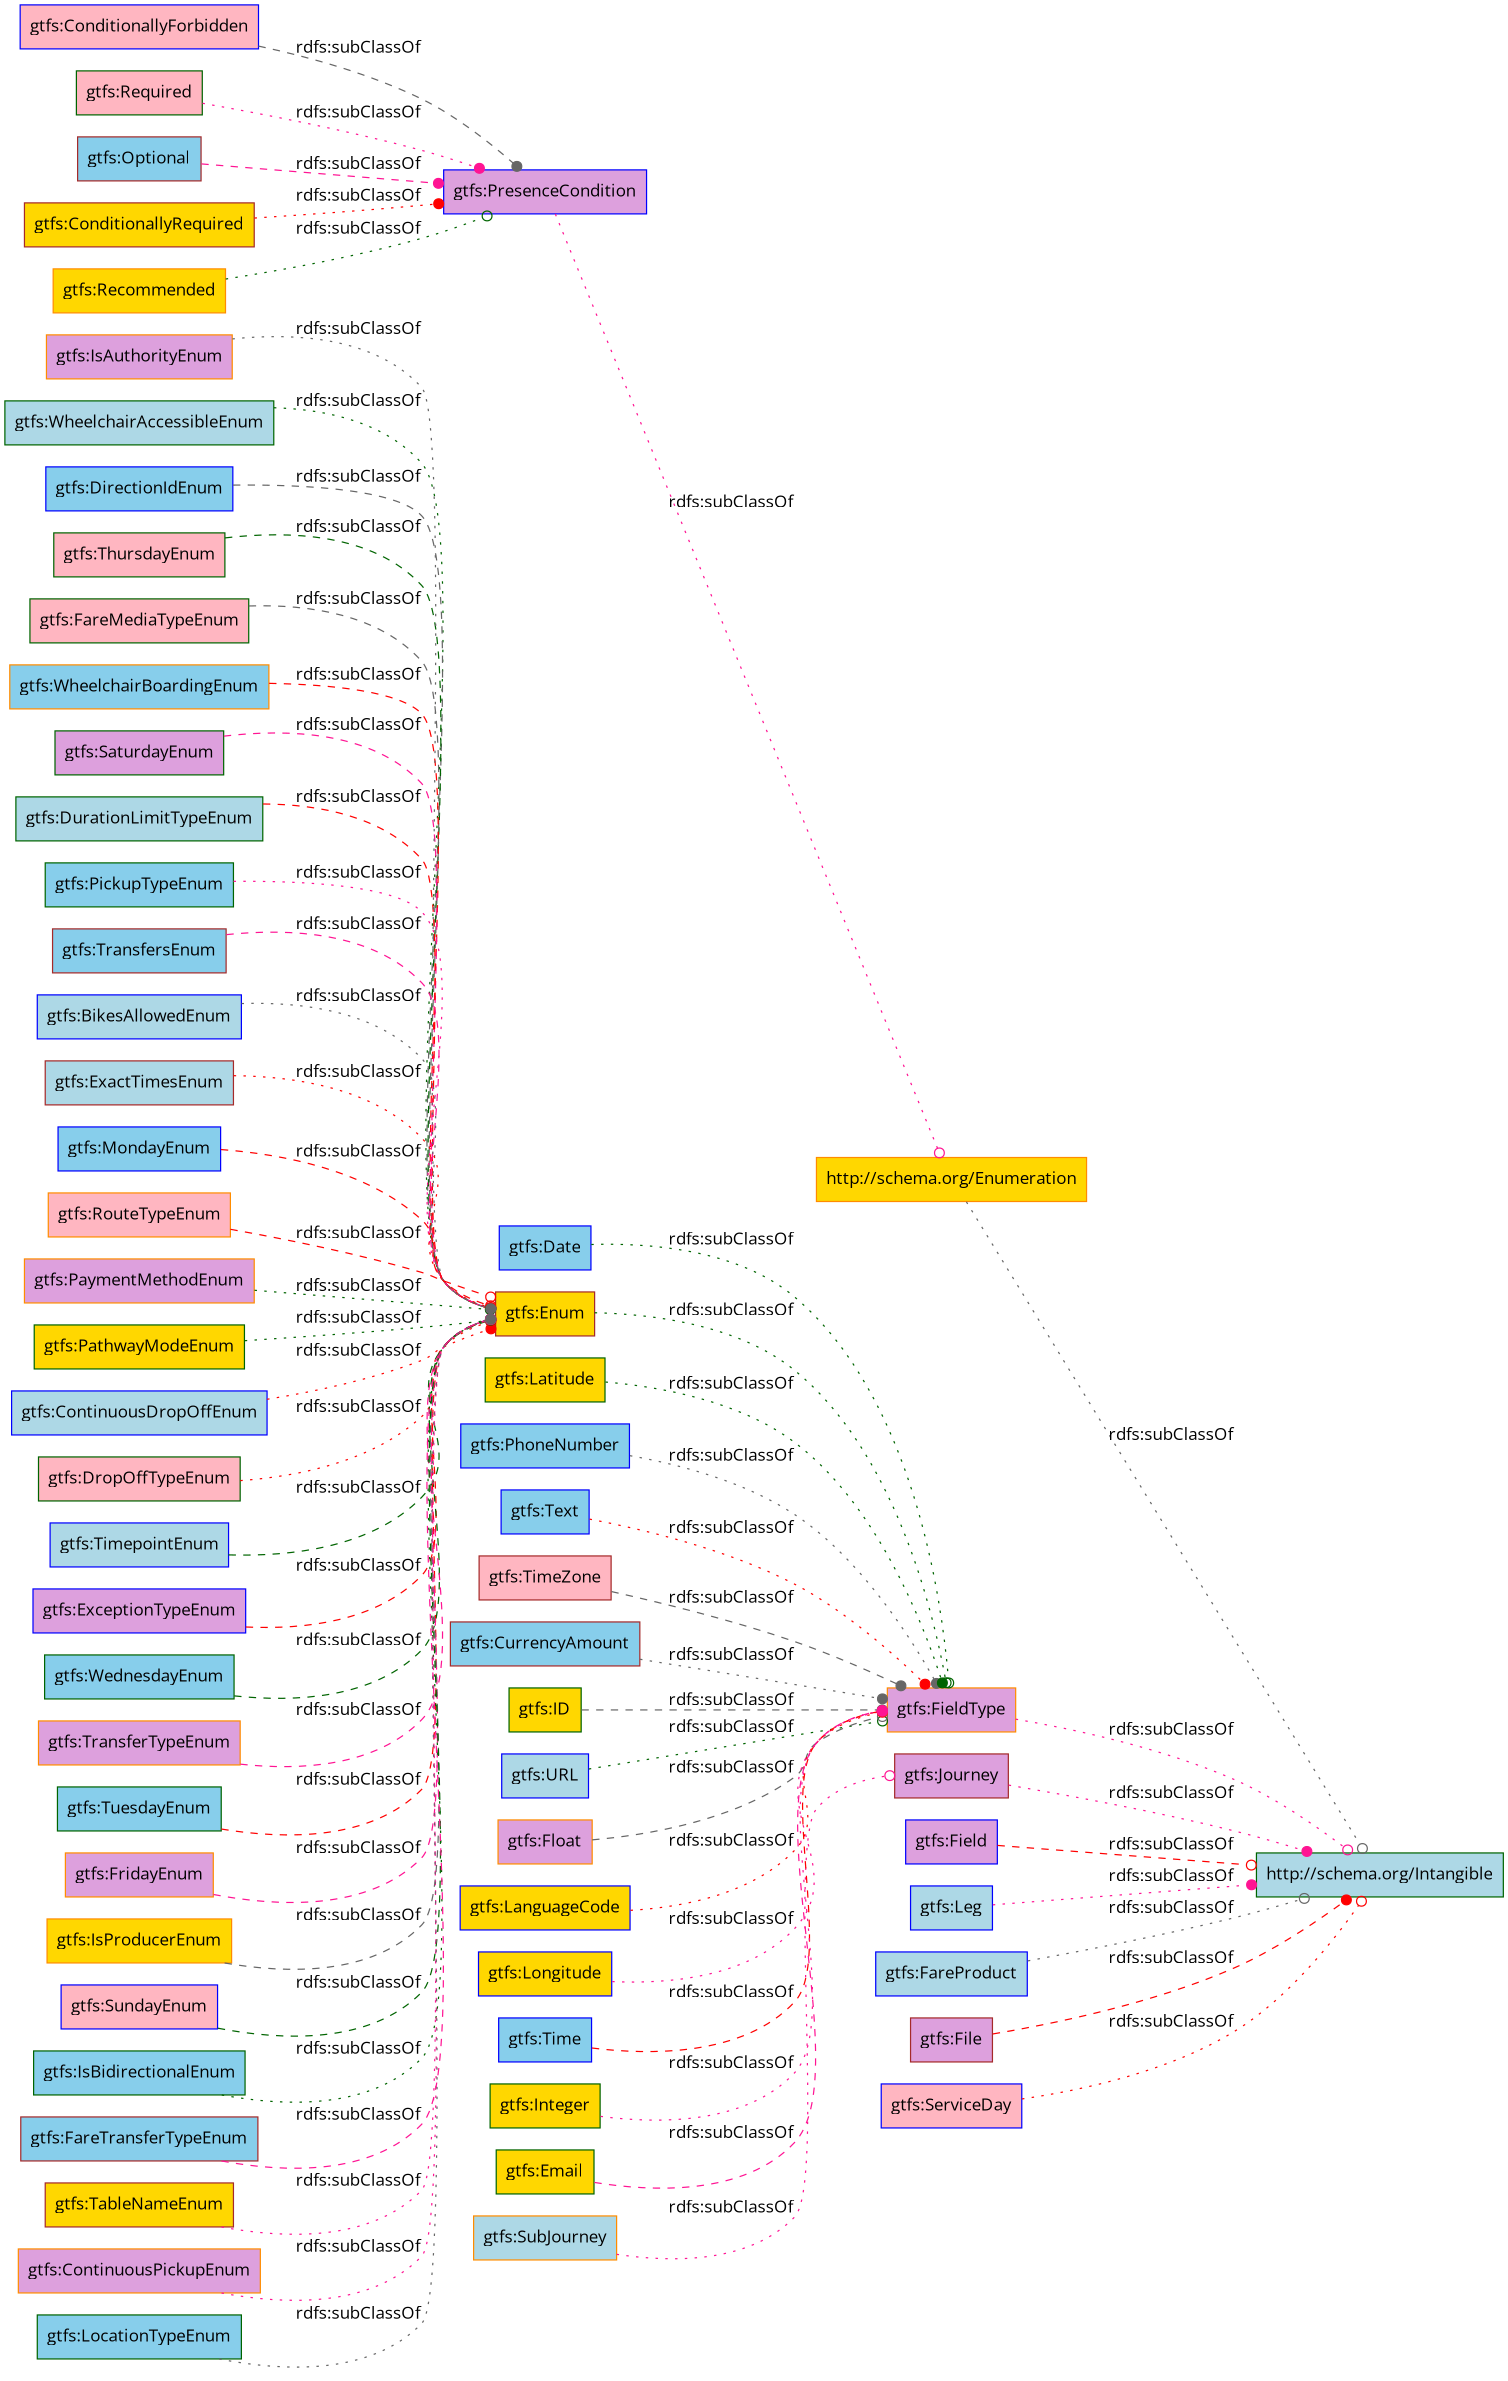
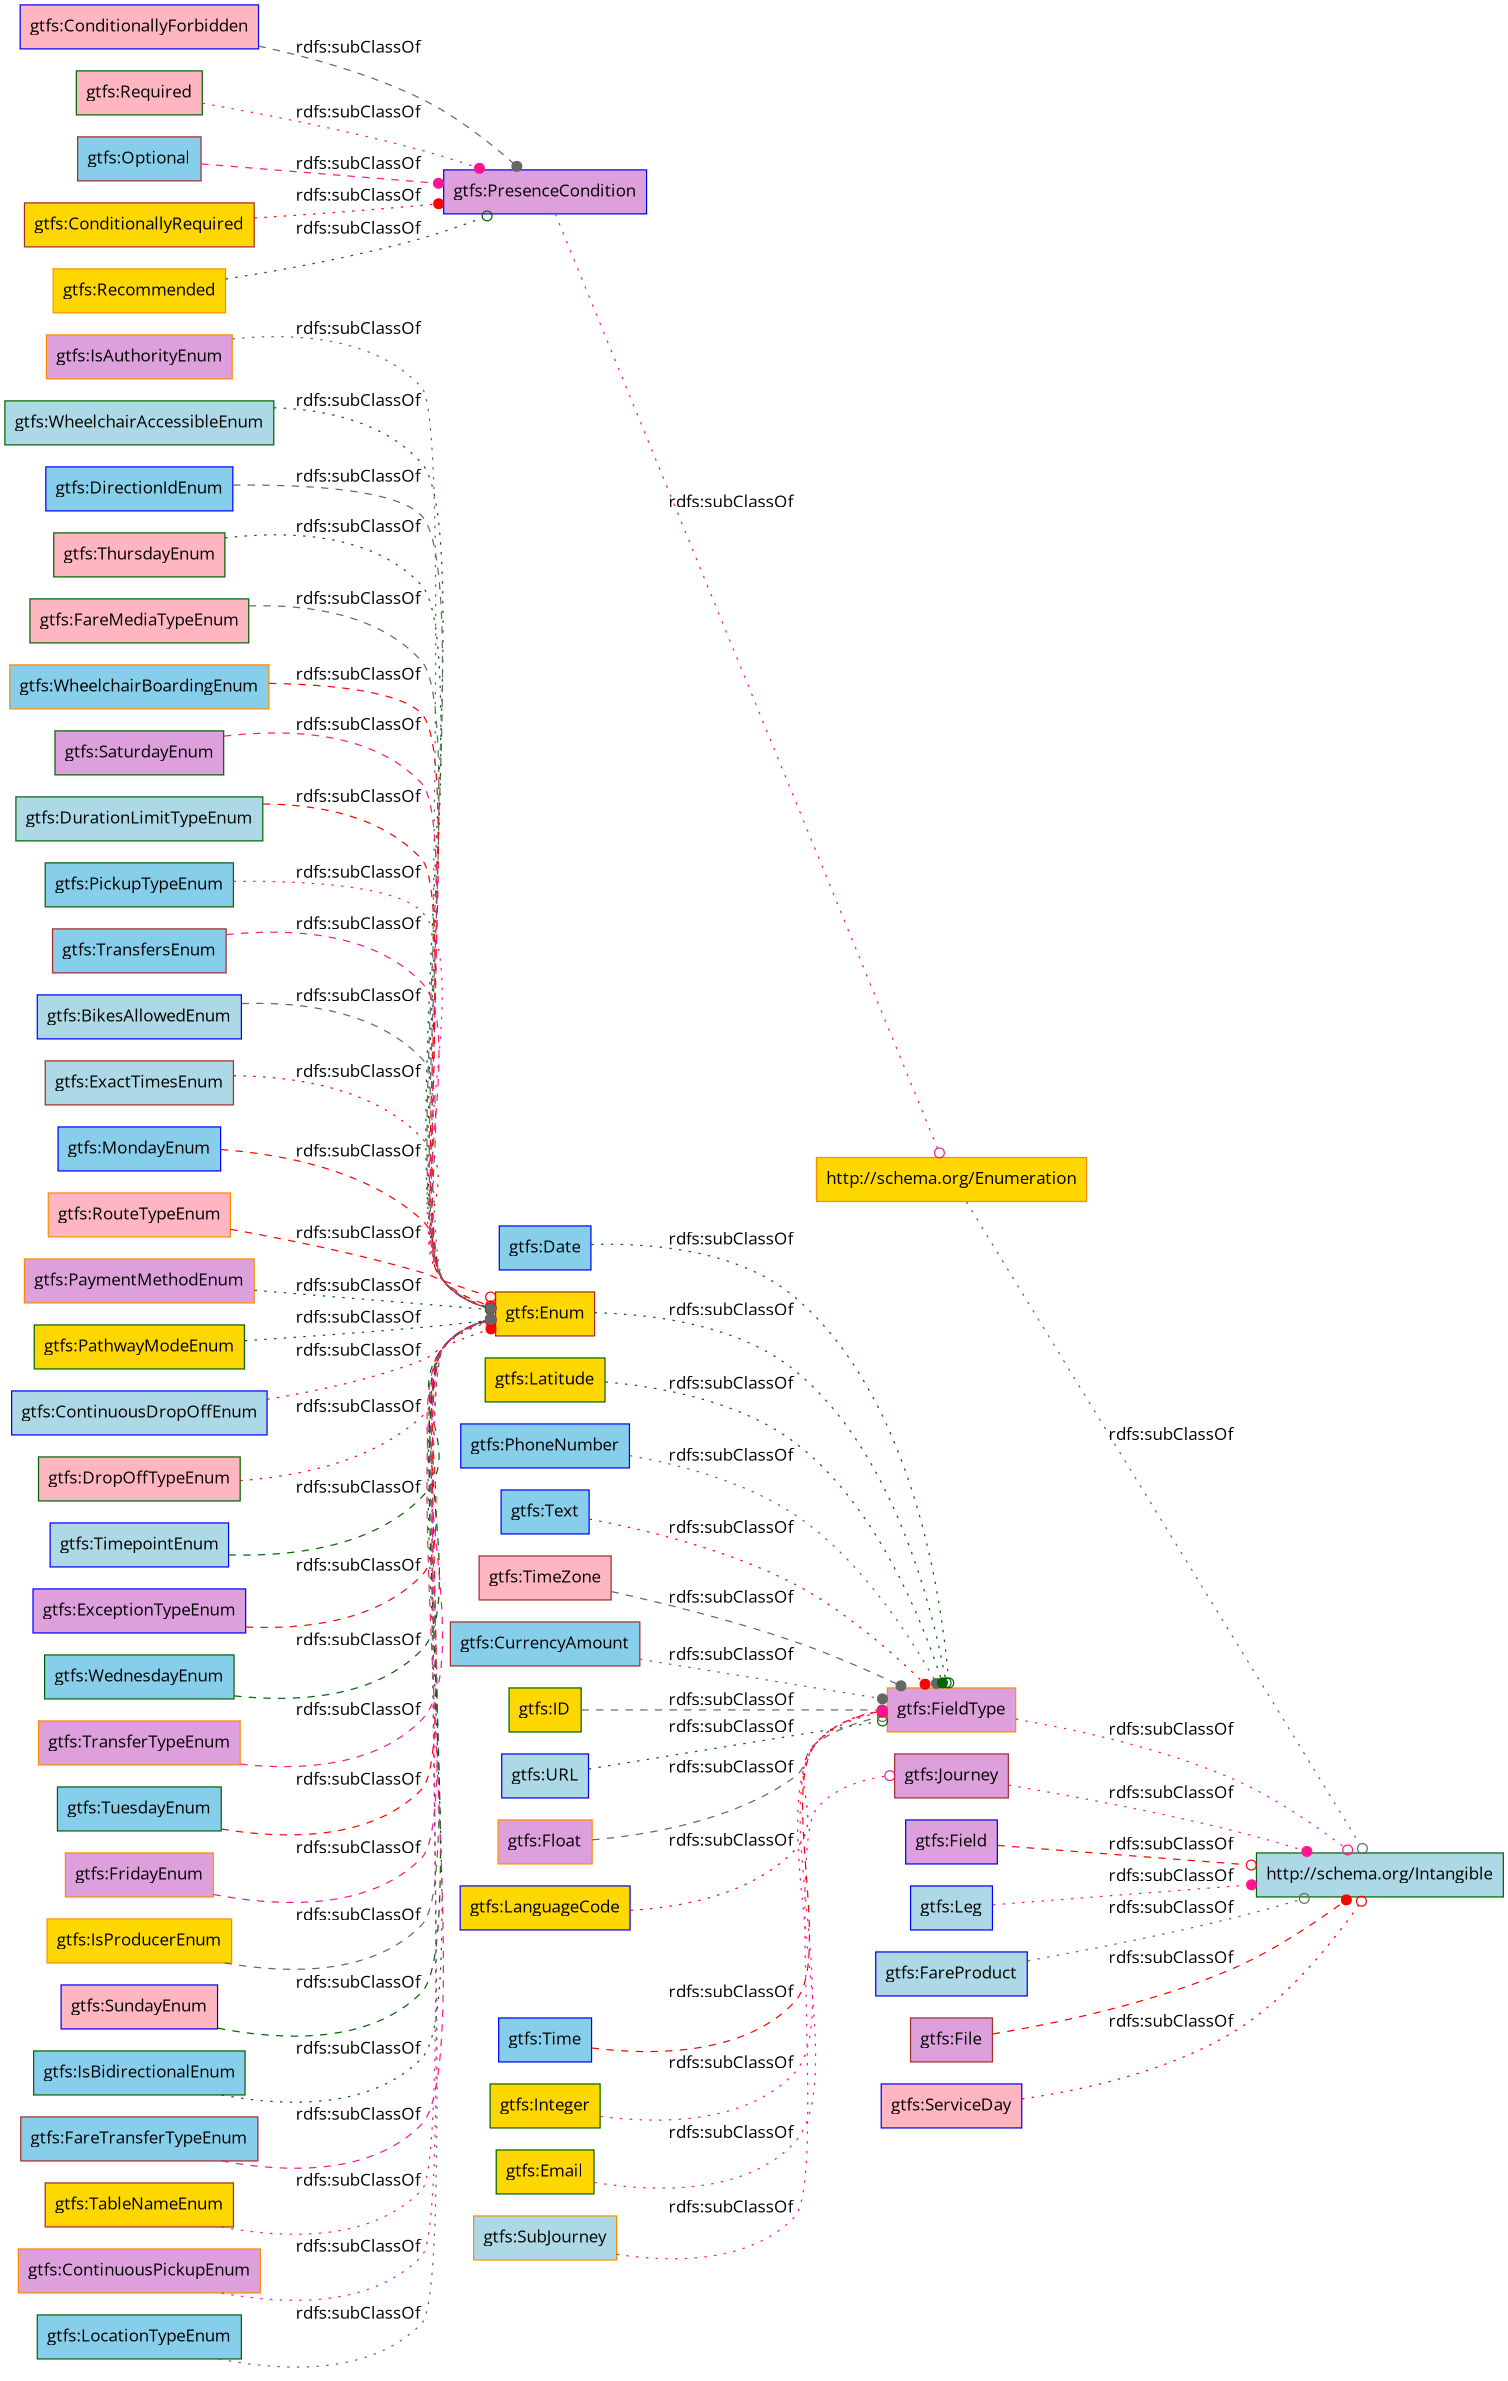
(438, 853) -> (438, 853)
(418, 1055) -> (418, 1055)
(545, 1974) -> none
(815, 2048) -> (815, 2048)
